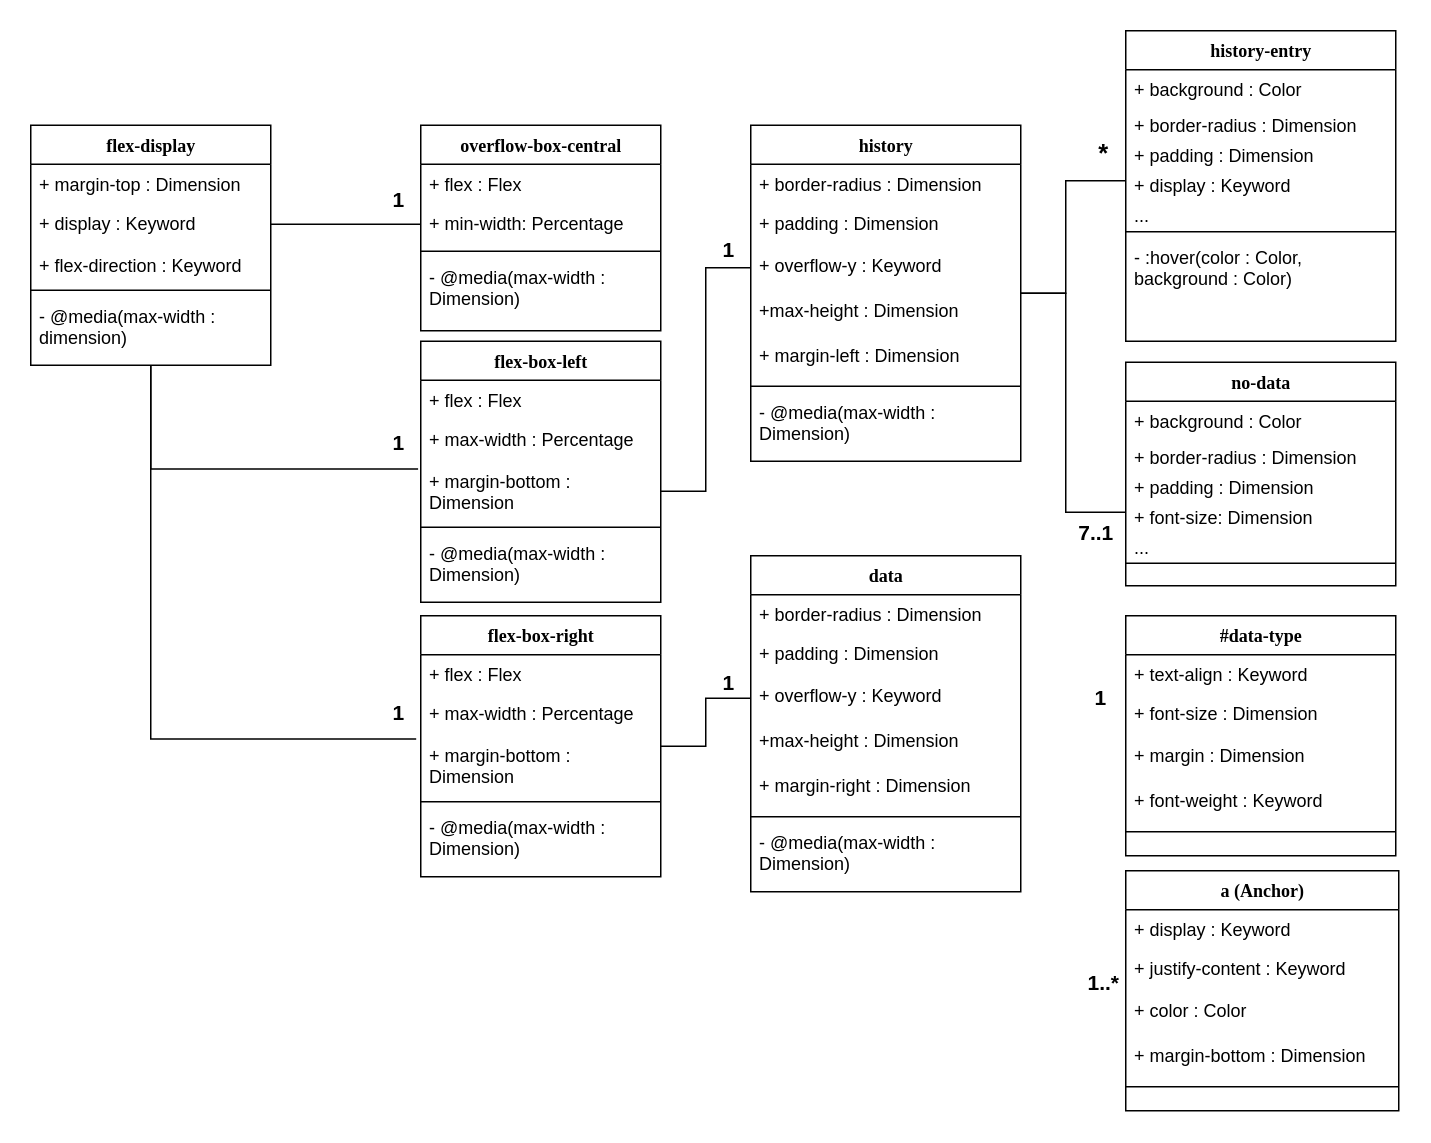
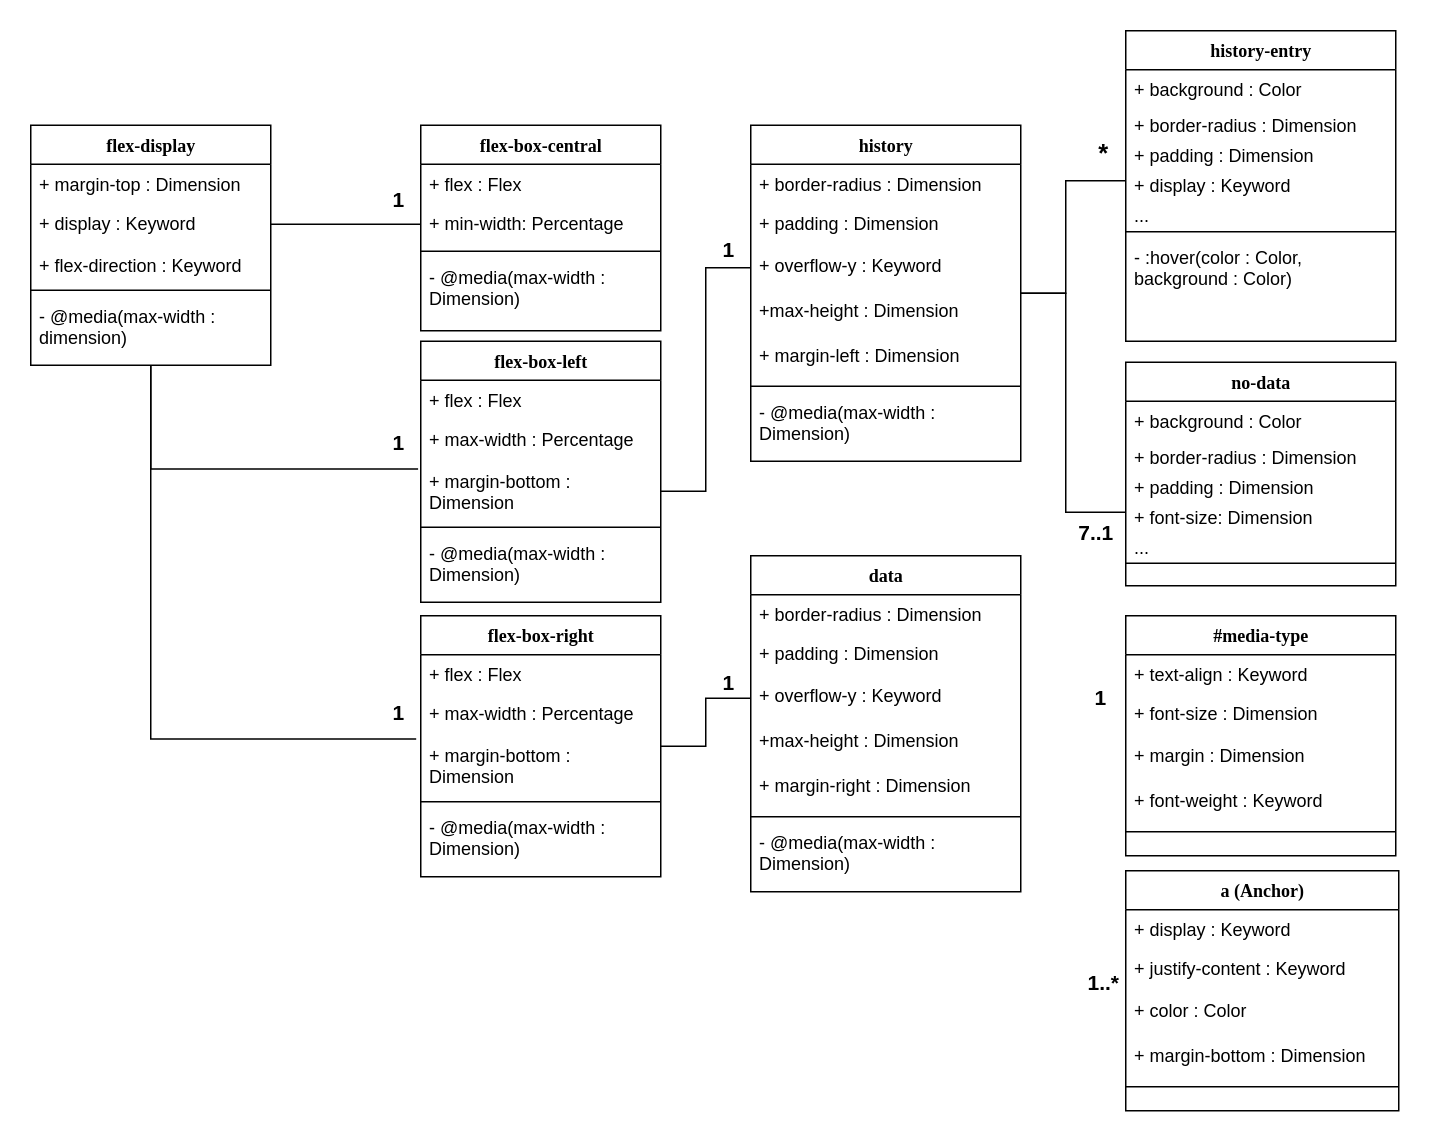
(542, 147) -> (542, 147)
(1262, 637) -> (1262, 637)
